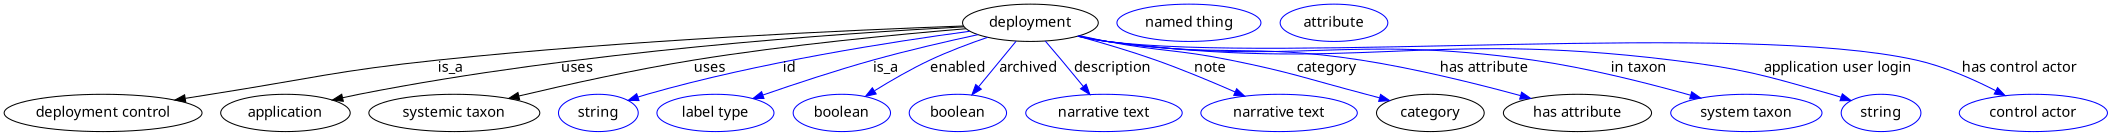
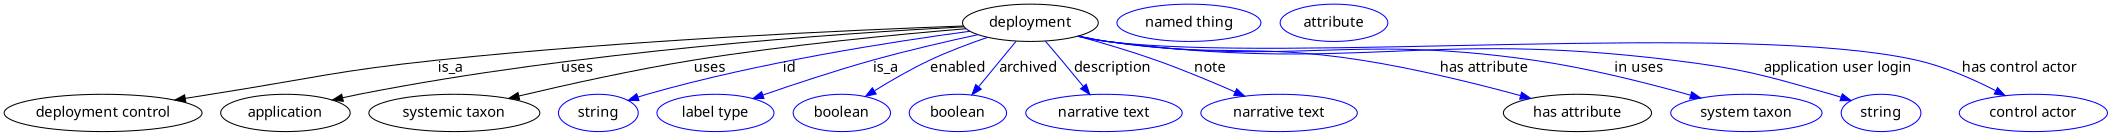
(1639, 68) -> (1639, 68)
(1430, 113) -> none
